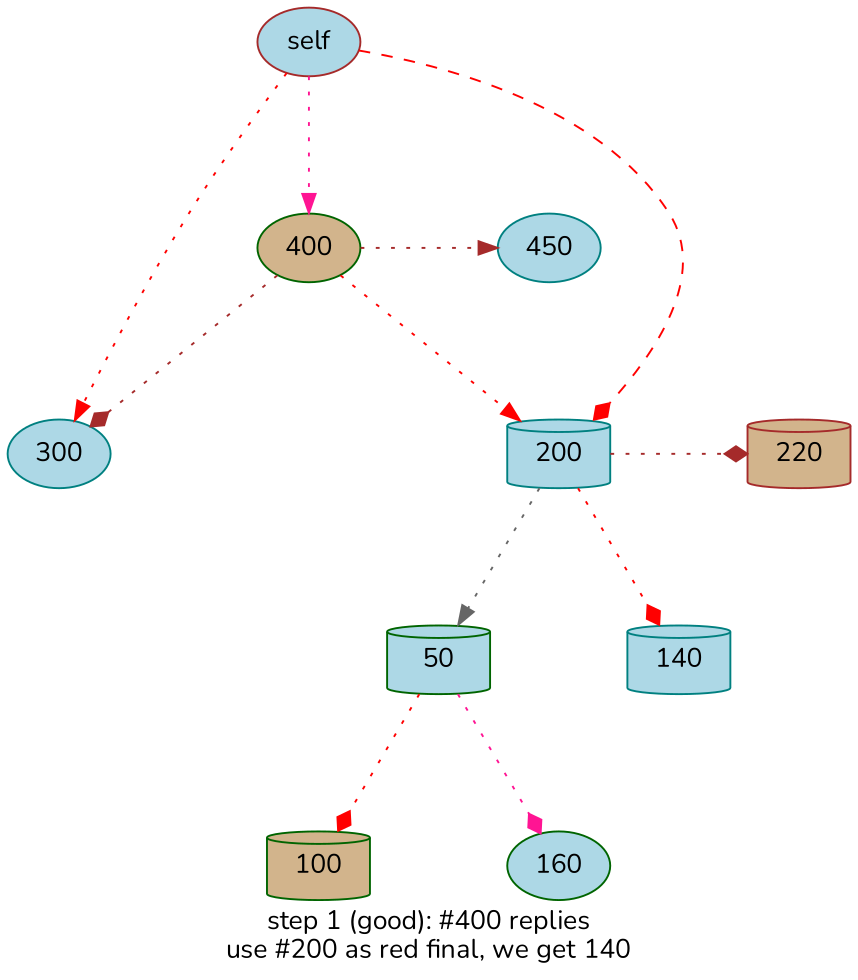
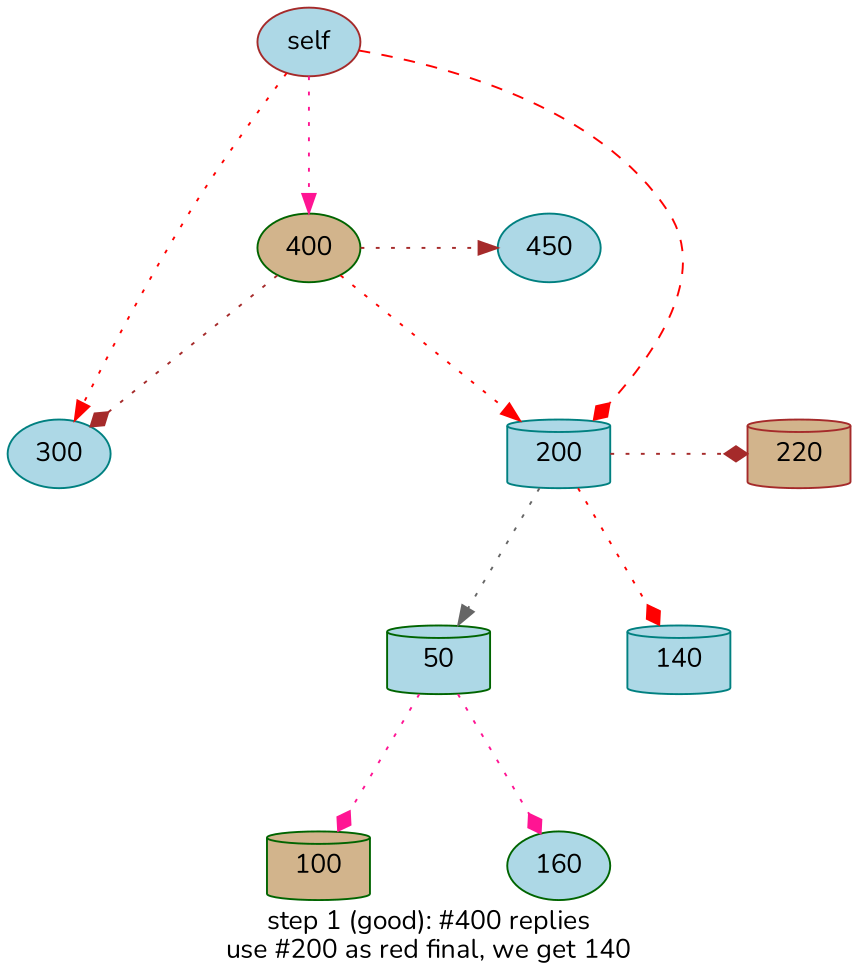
(385, 753) -> (385, 753)
